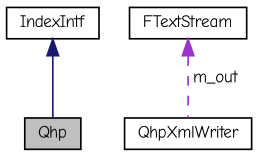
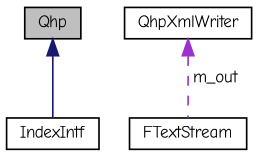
(53, 87) -> (53, 87)
(188, 87) -> (188, 87)
